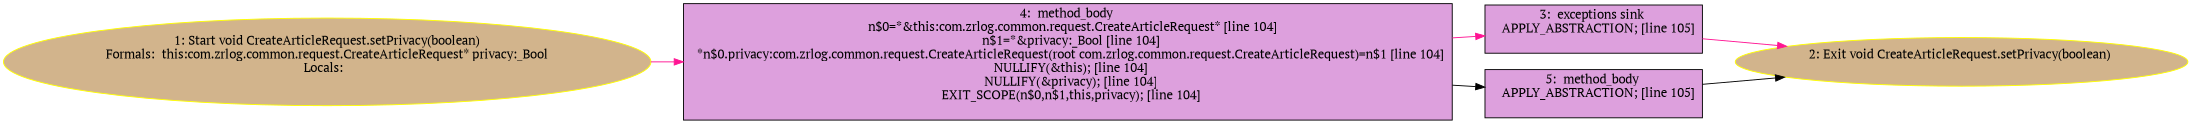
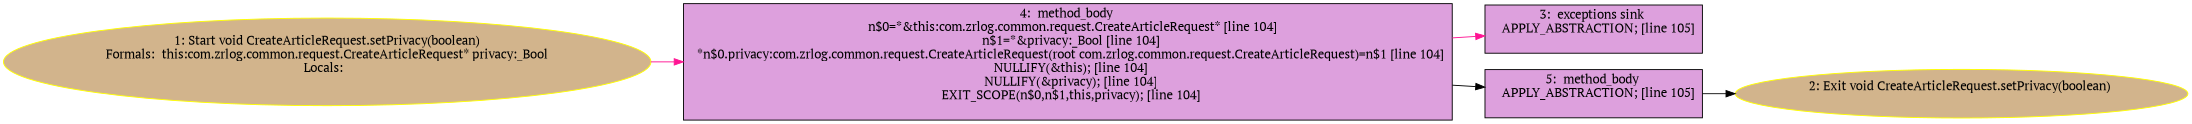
(1740, 42) -> none
